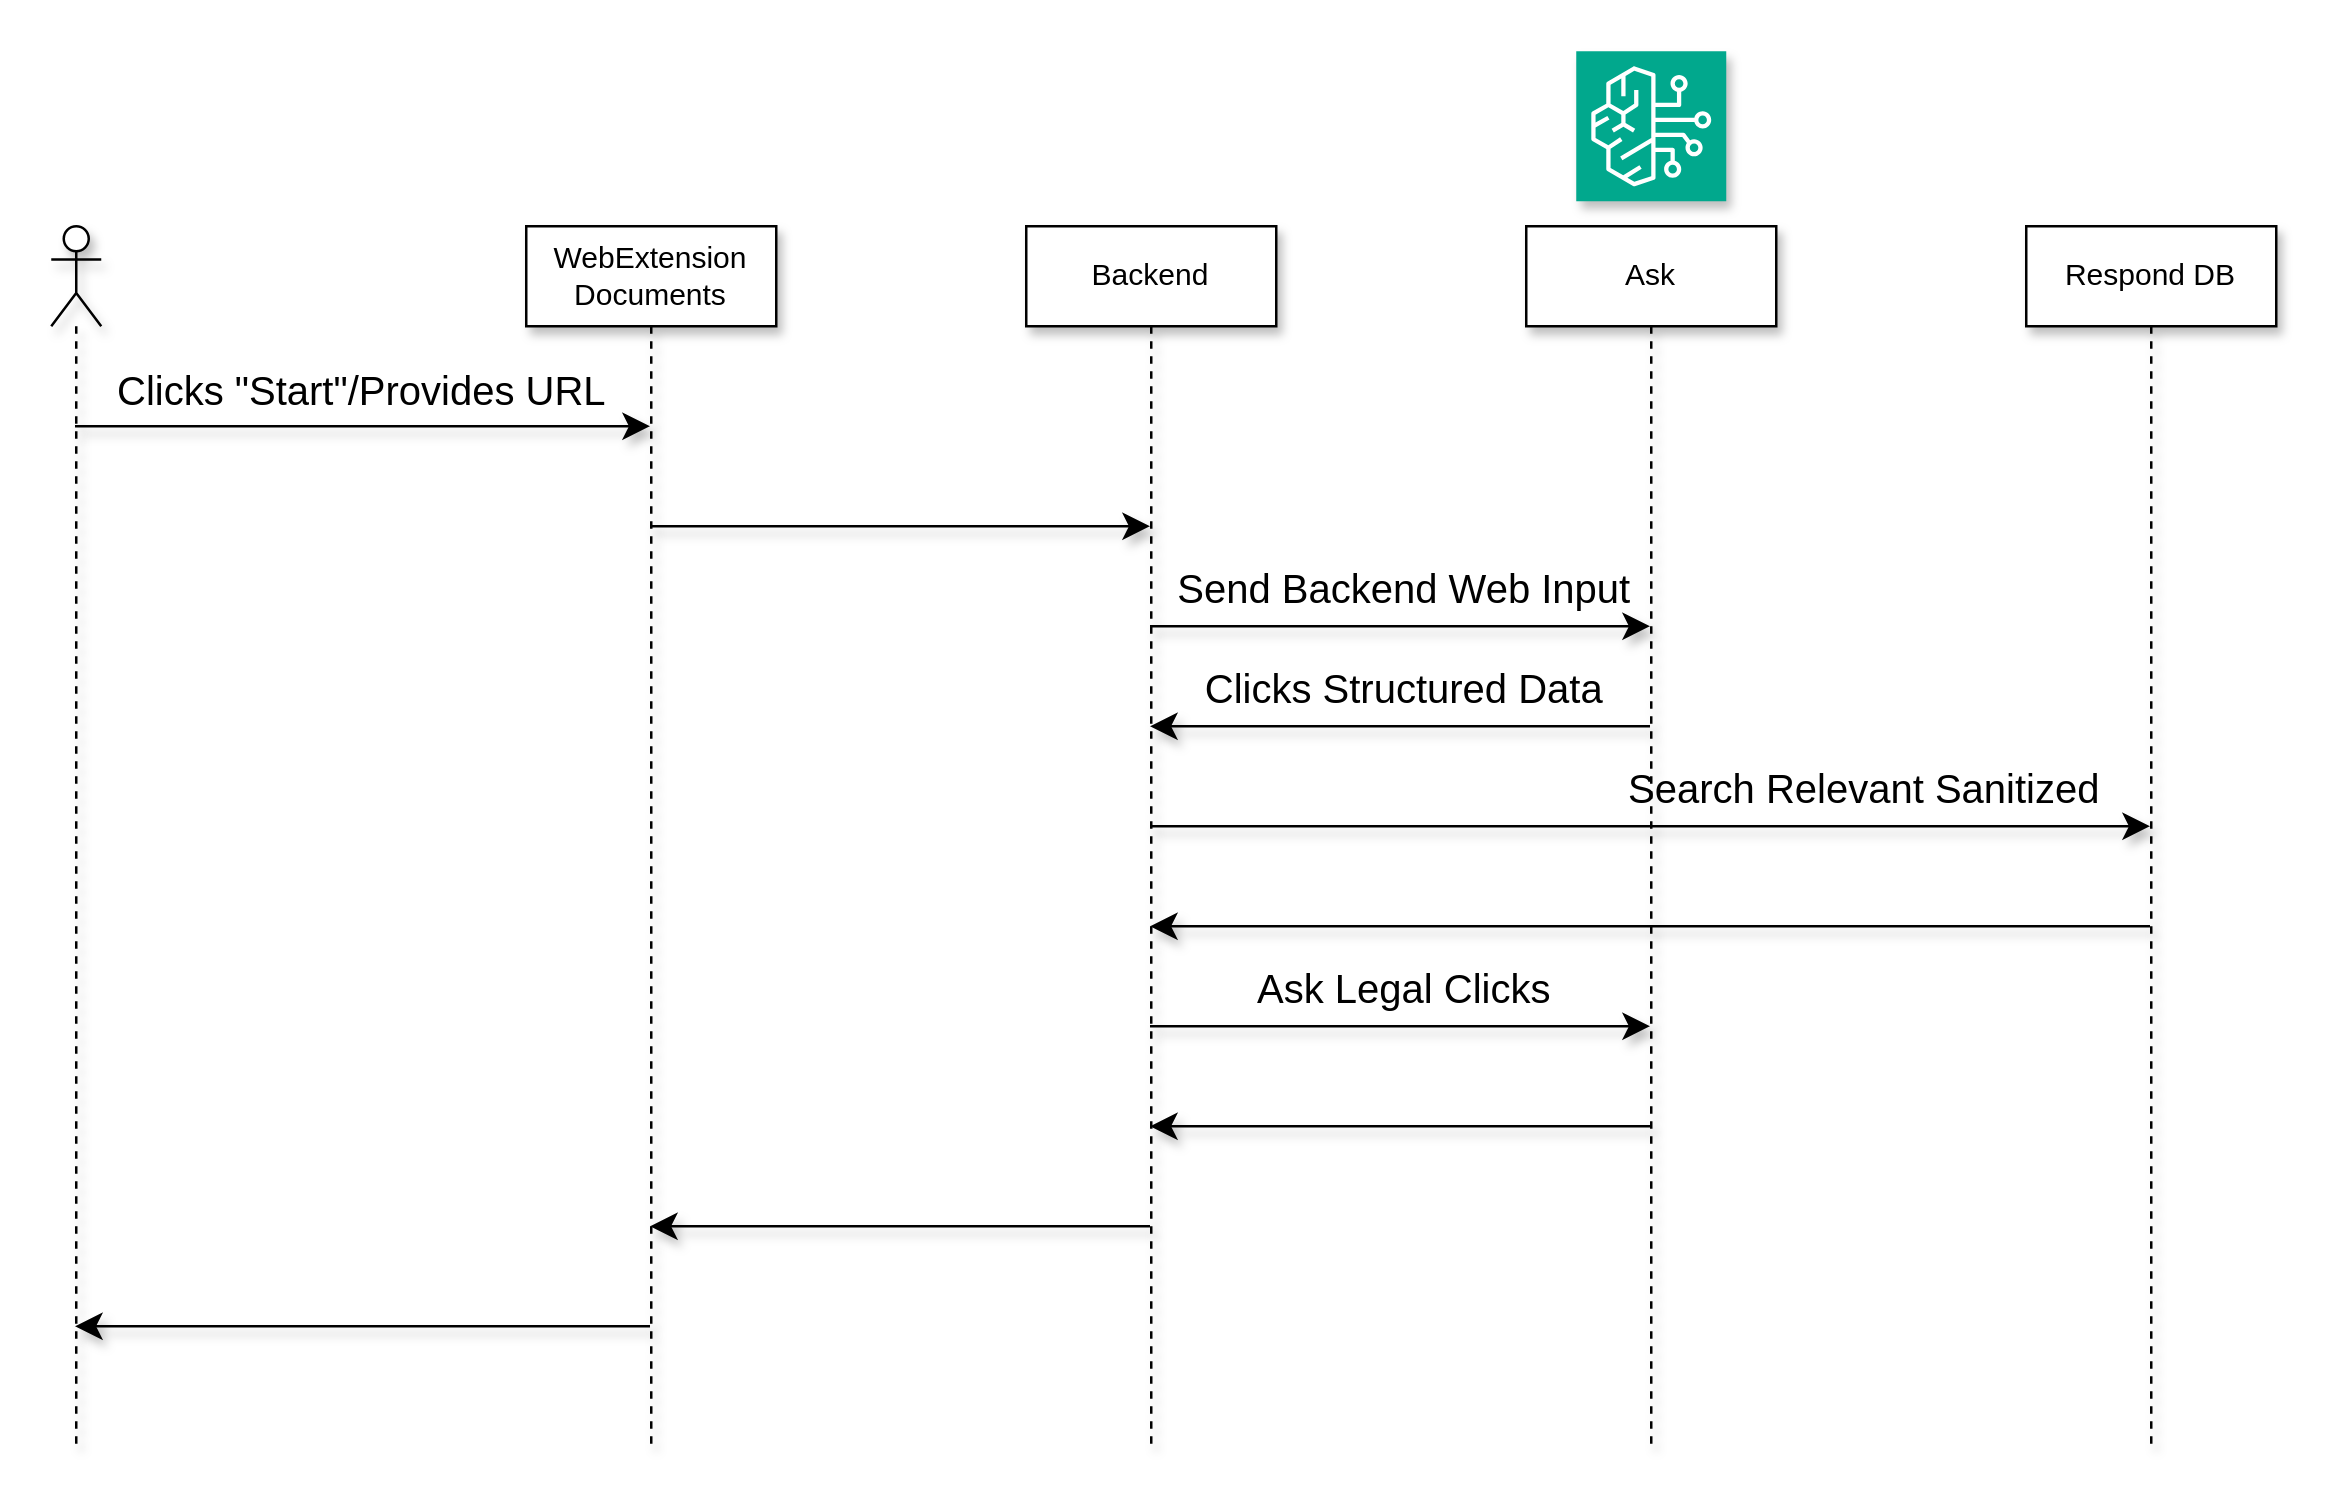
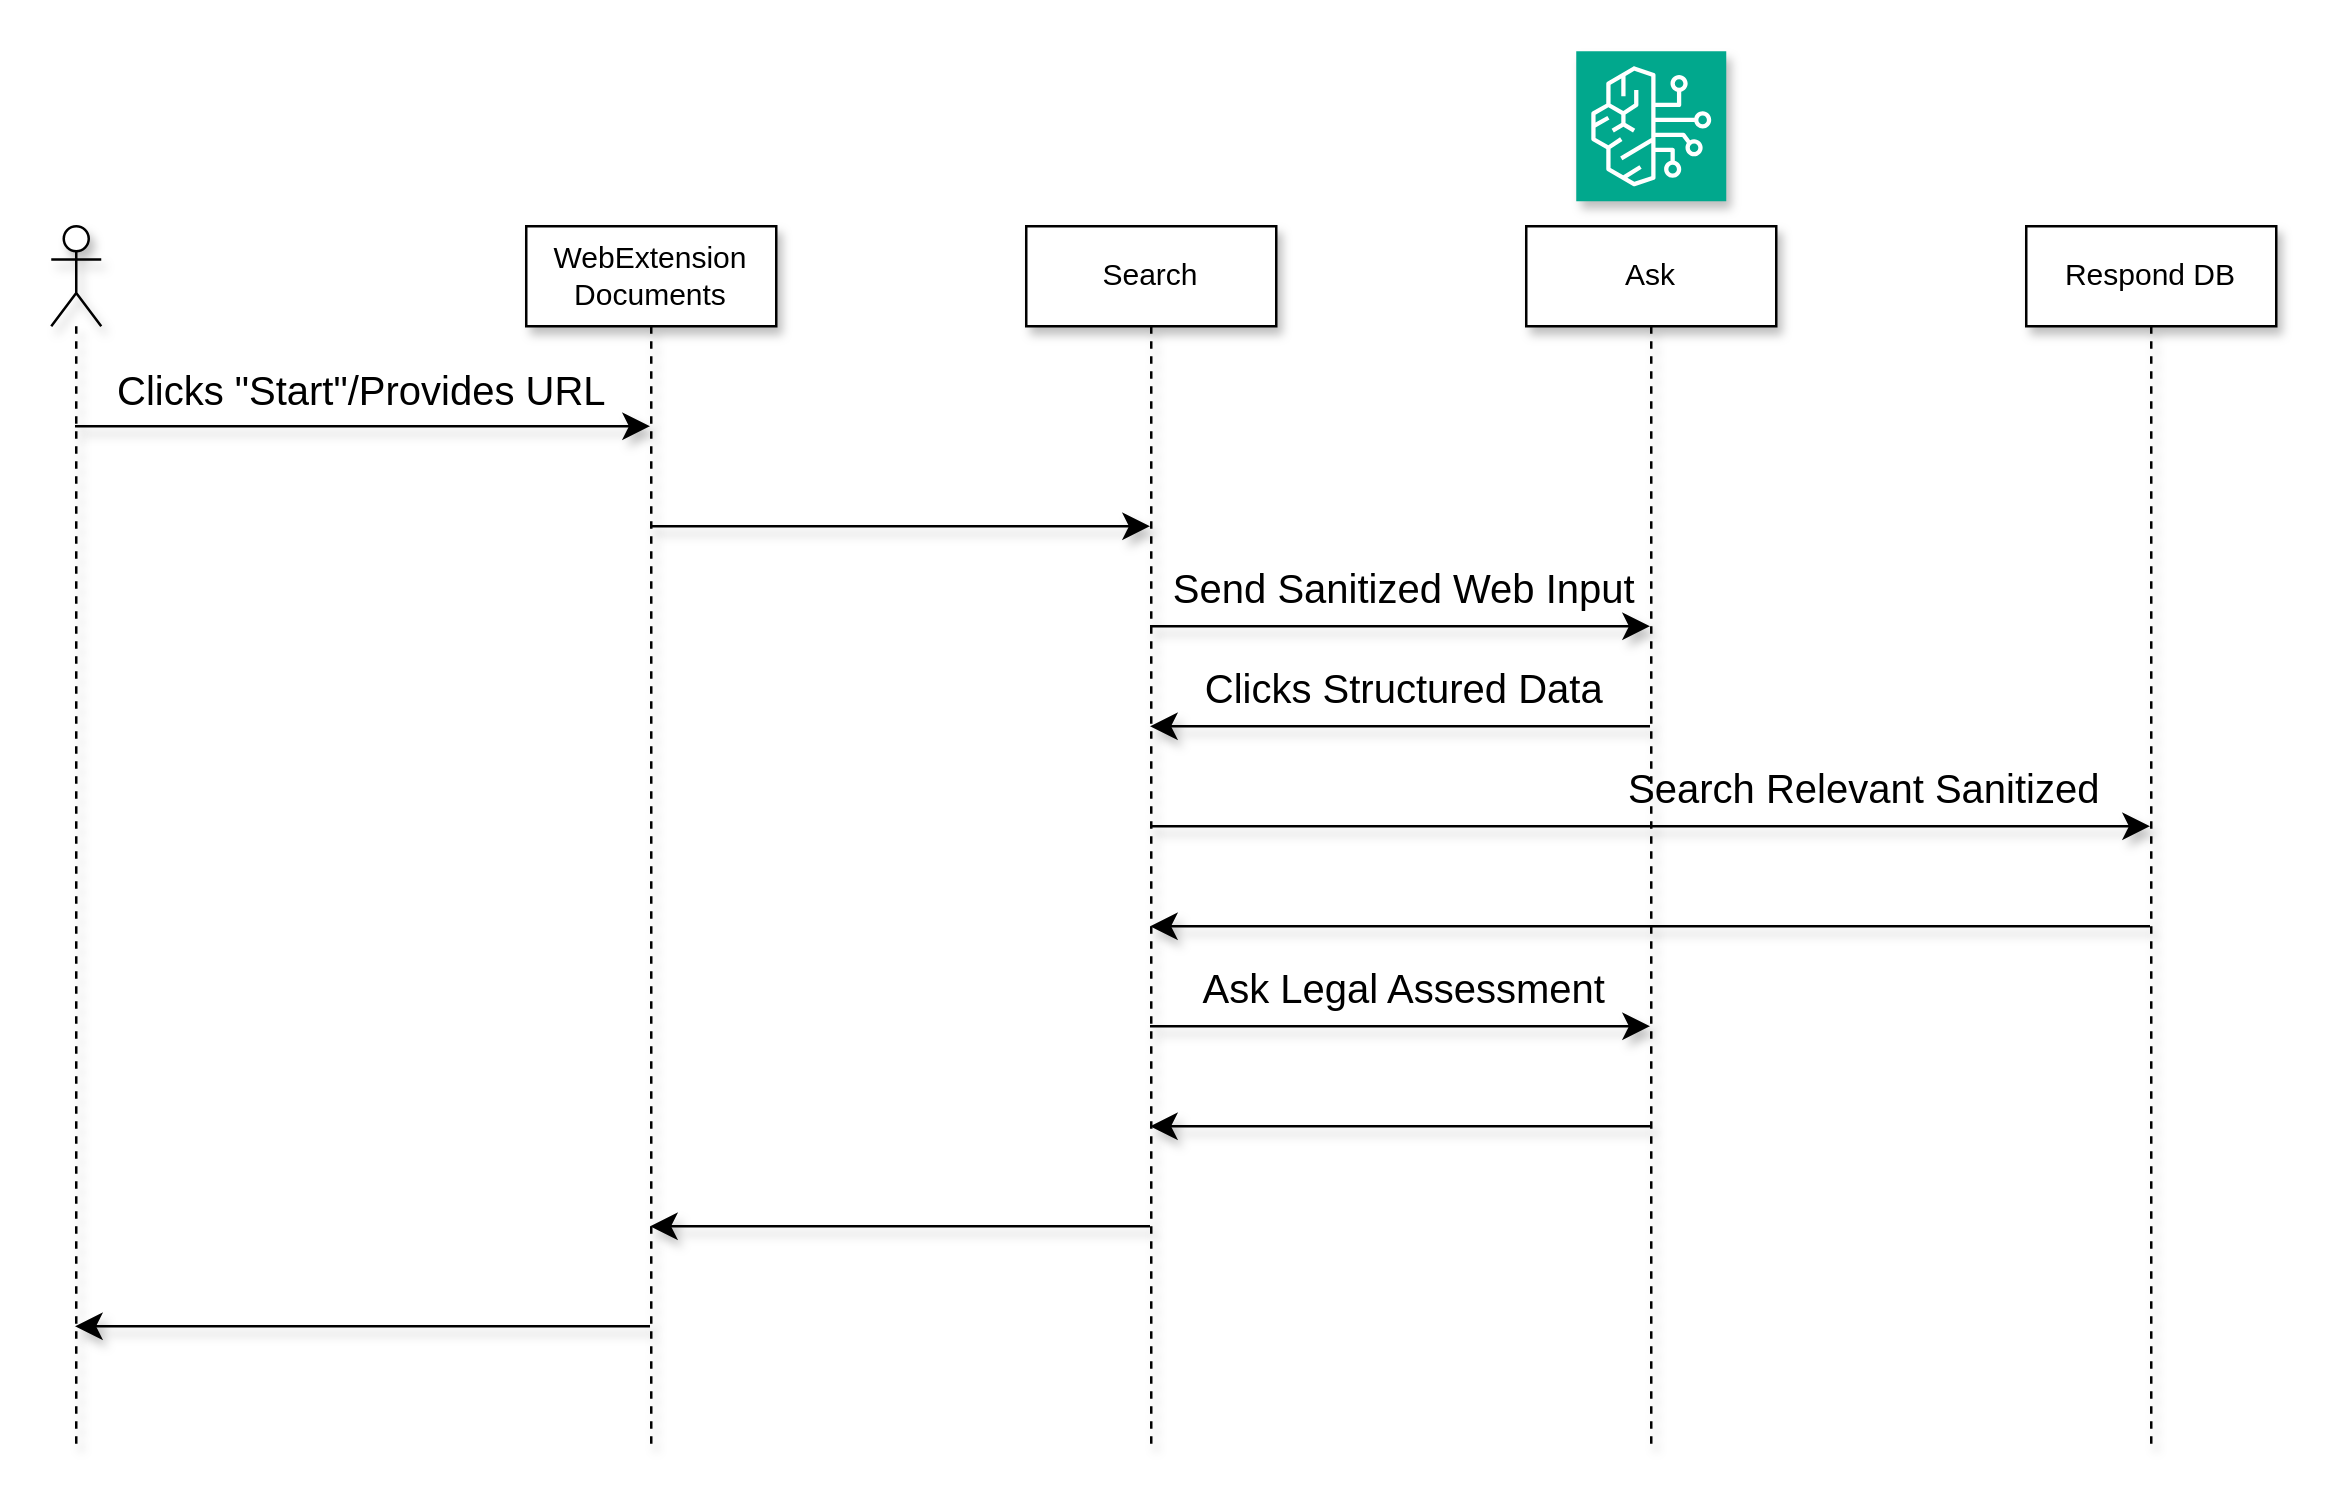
(1151, 276) -> (1151, 276)
(1405, 589) -> (1405, 589)
(1405, 989) -> (1405, 989)
